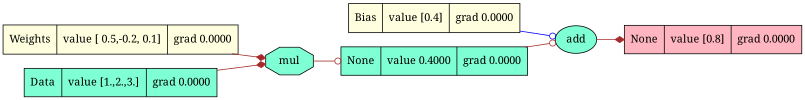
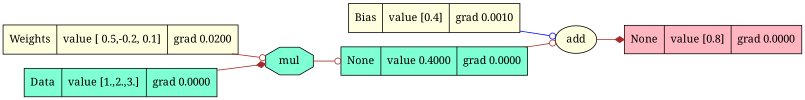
(485, 18) -> (485, 18)
(203, 39) -> (203, 39)
(576, 40) -> (576, 40)
(246, 56) -> (246, 56)
